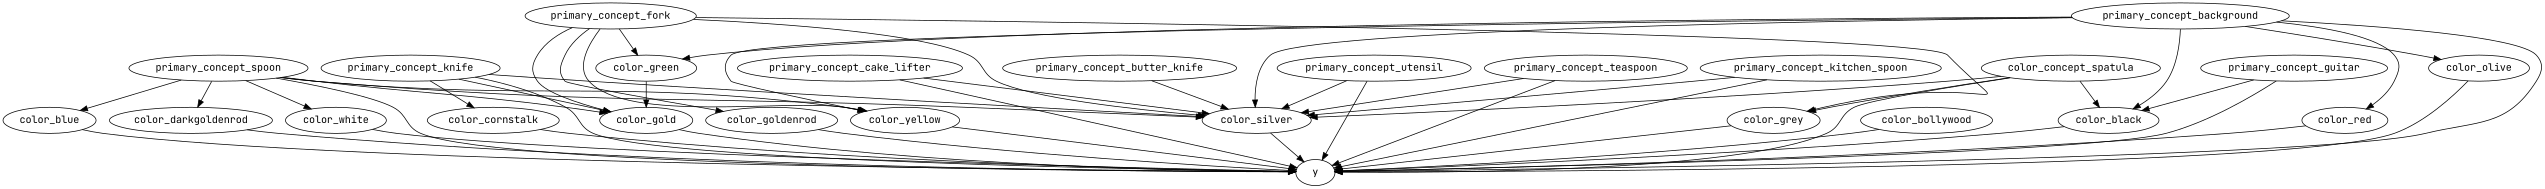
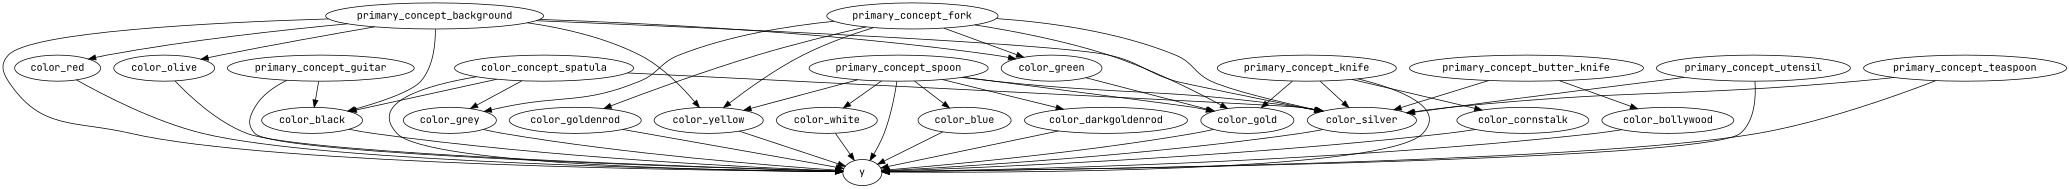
(850, 68) -> none
(1821, 68) -> none
none -> (1613, 100)
